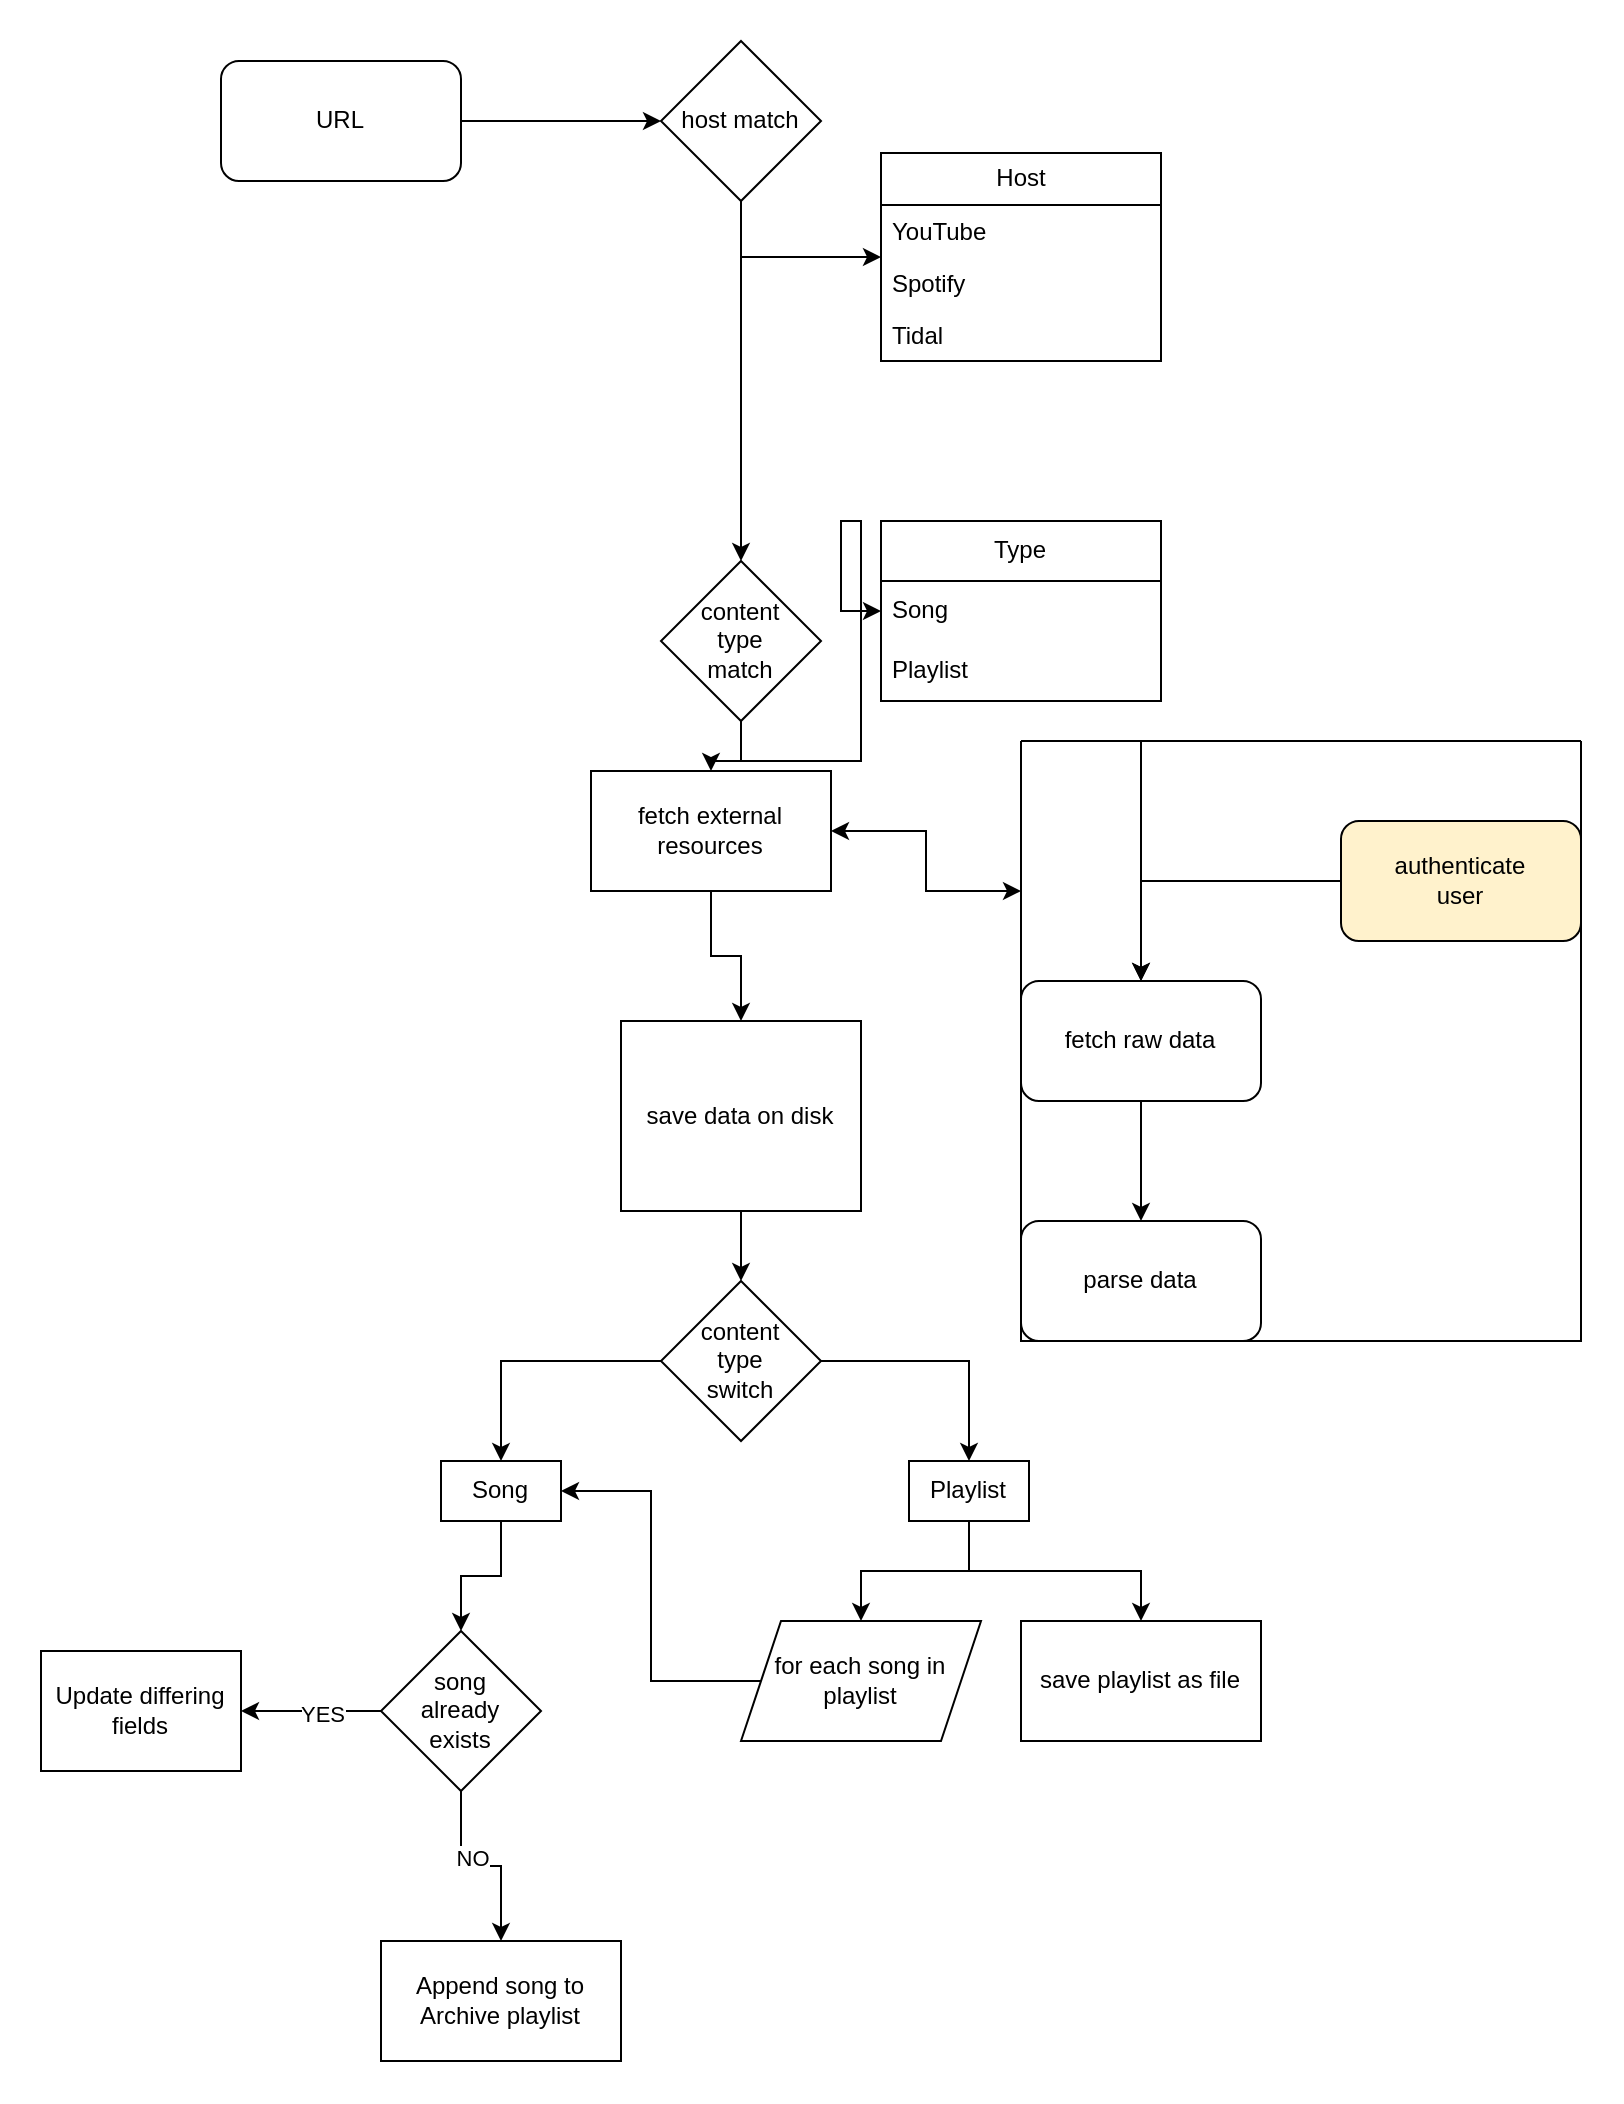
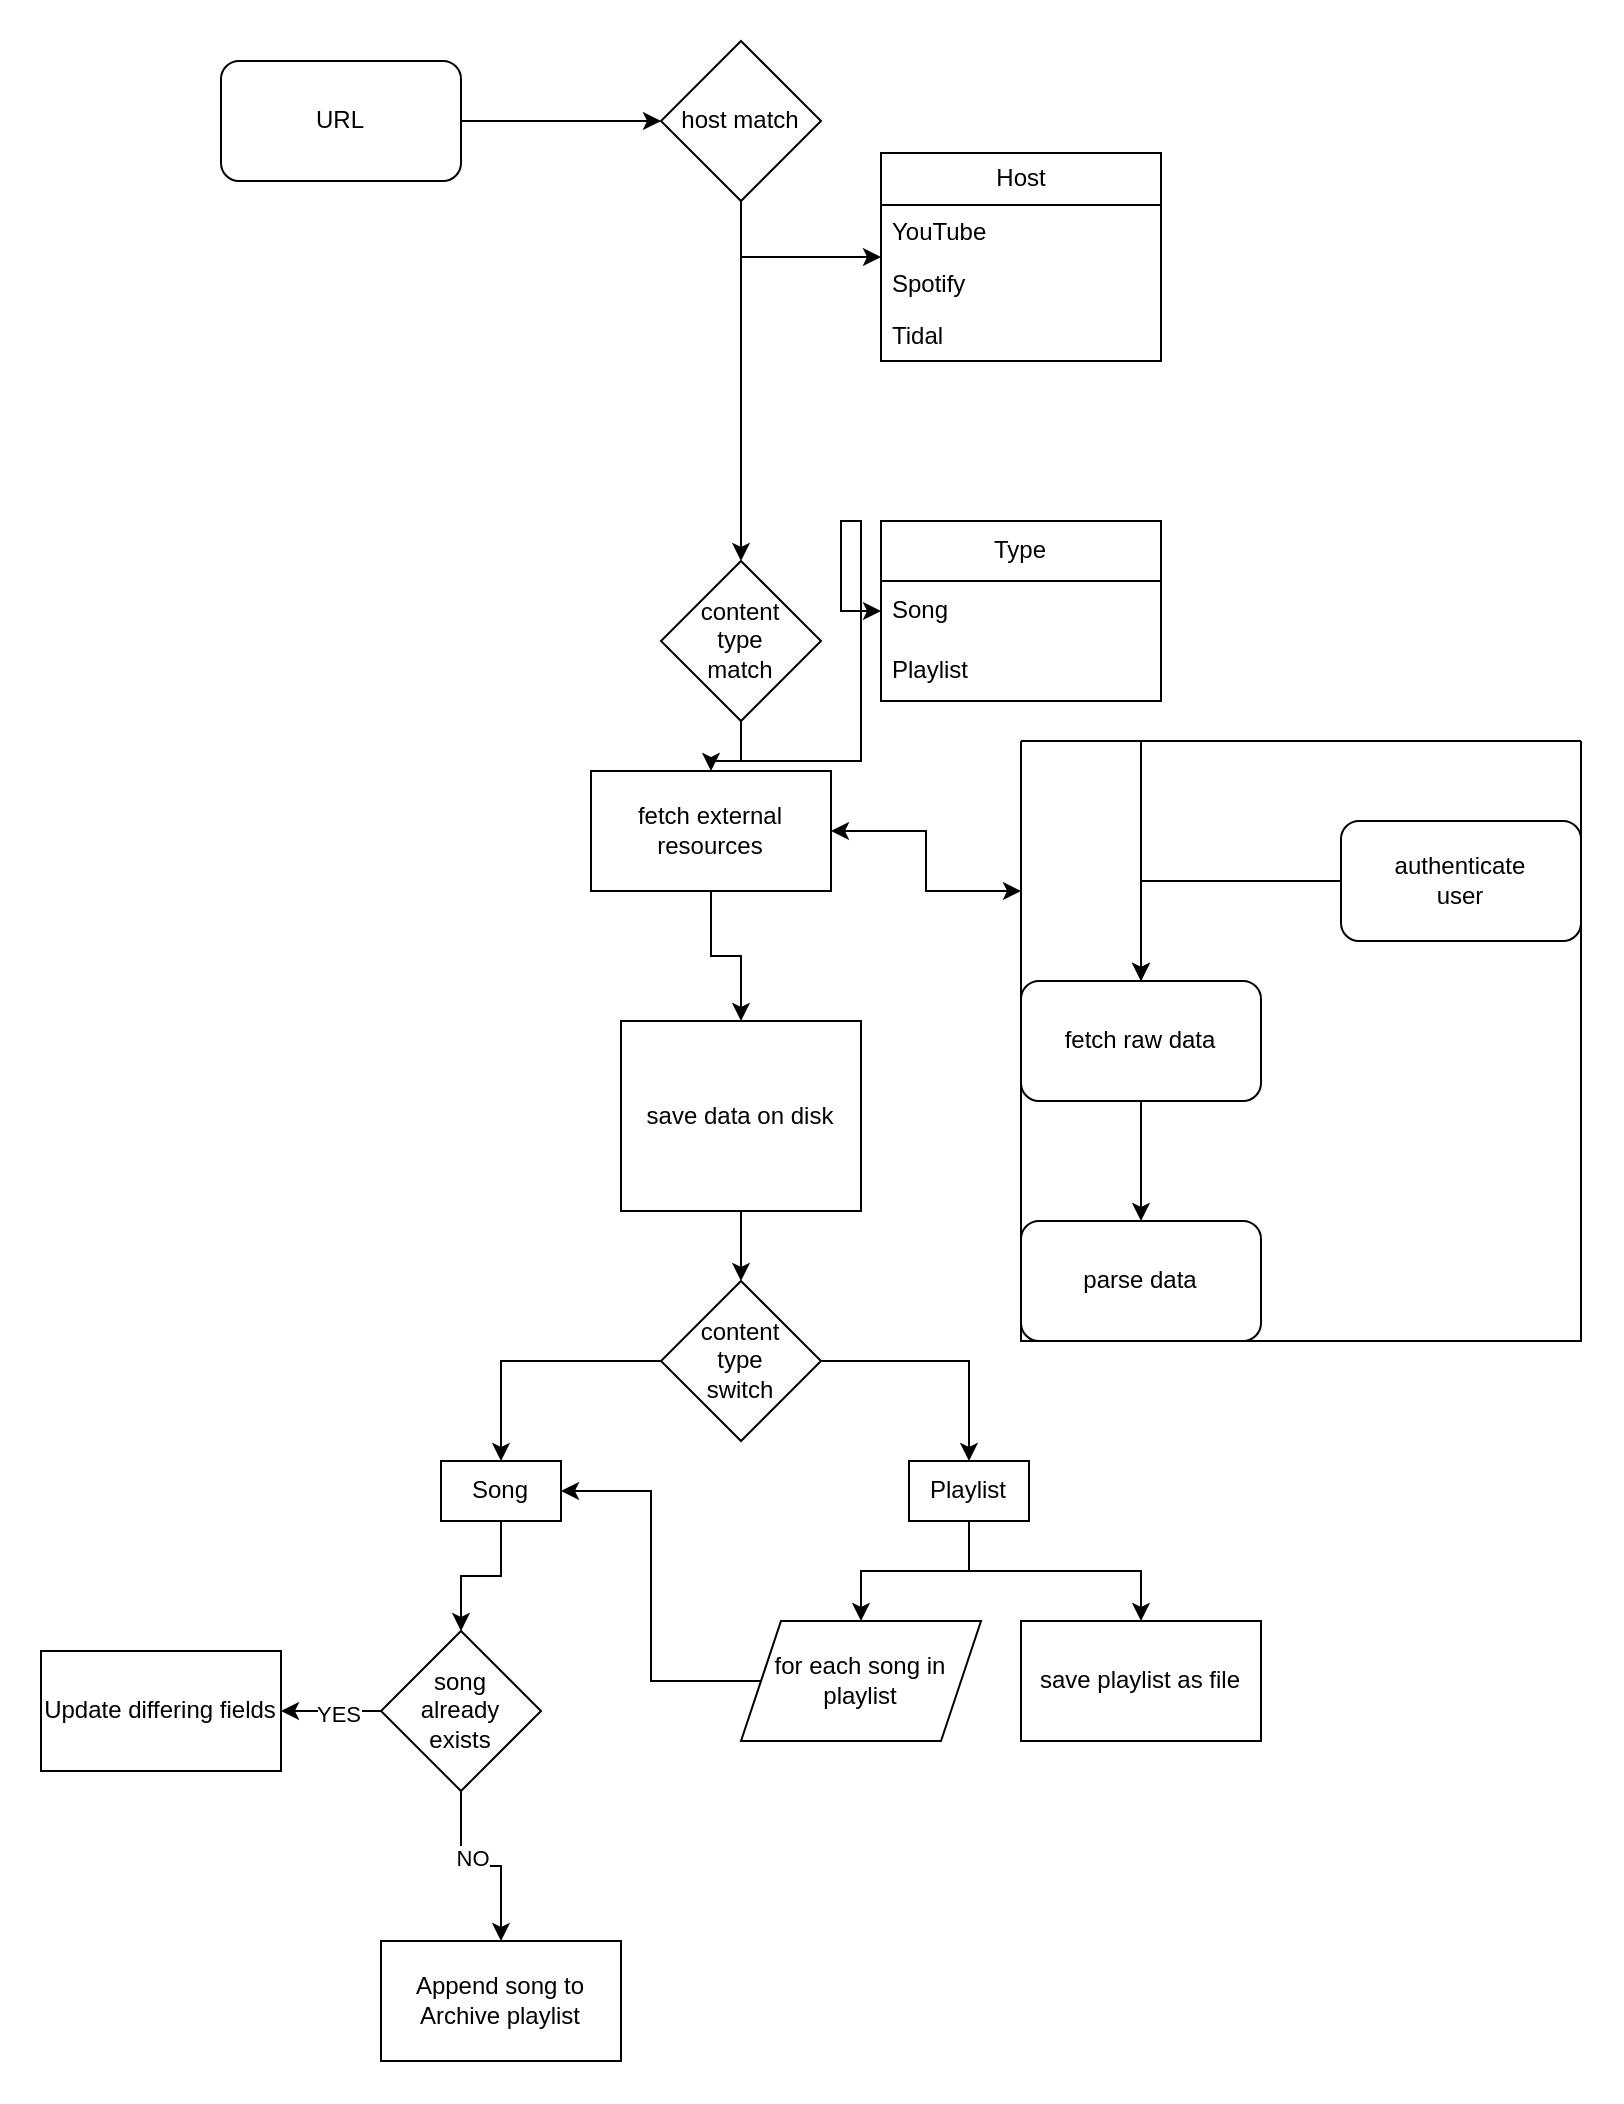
(1461, 881) -> (1461, 881)
(141, 1711) -> (161, 1711)
